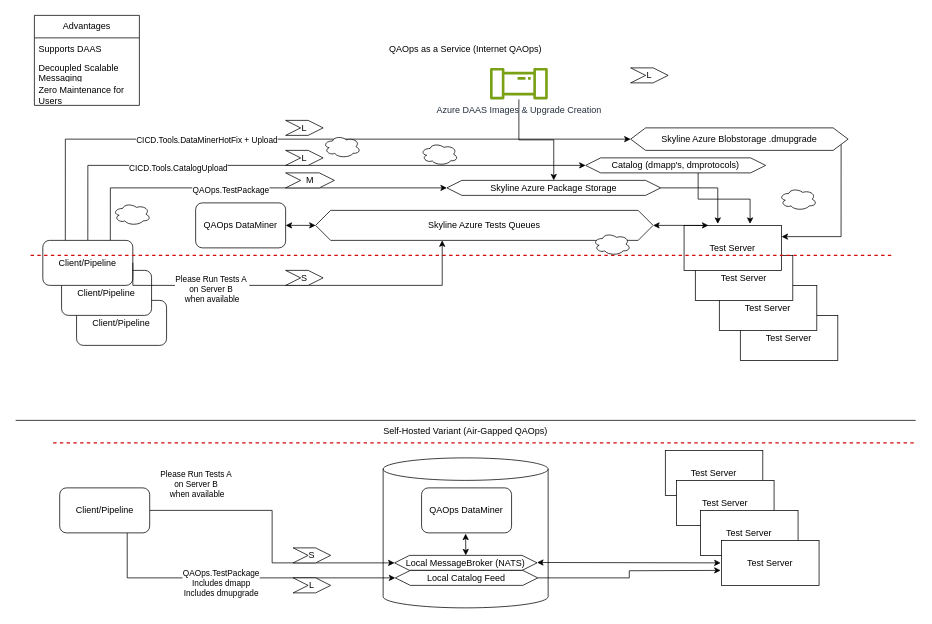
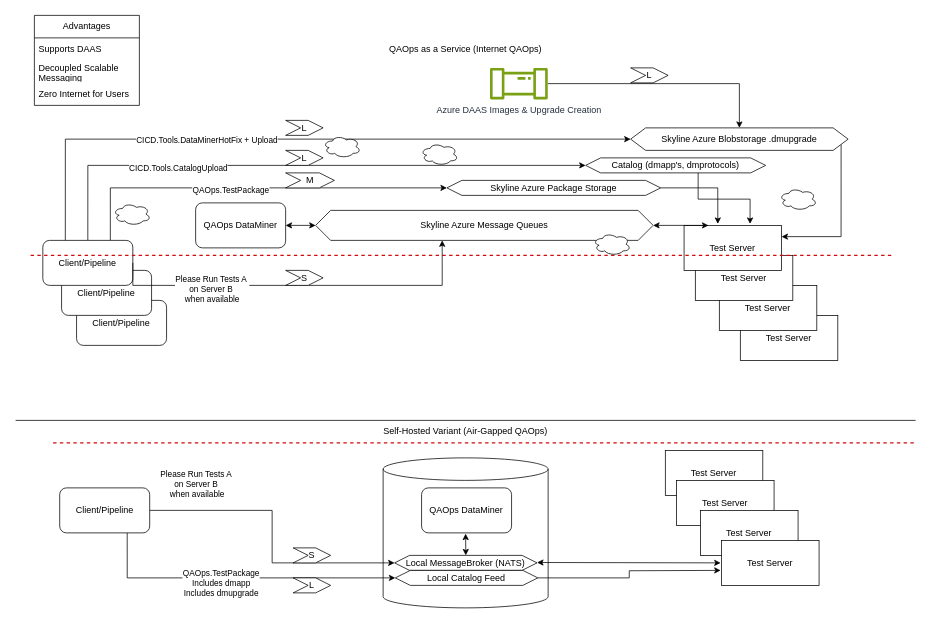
(87, 94) -> (87, 94)
(554, 158) -> (714, 84)
(484, 225) -> (484, 225)
